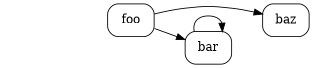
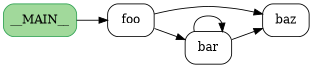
none -> (40, 20)
none -> (243, 35)
